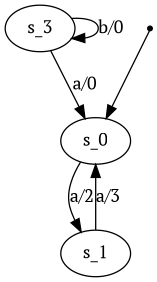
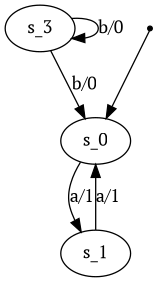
(85, 85) -> (85, 85)
(82, 197) -> (82, 197)
(108, 197) -> (108, 197)
